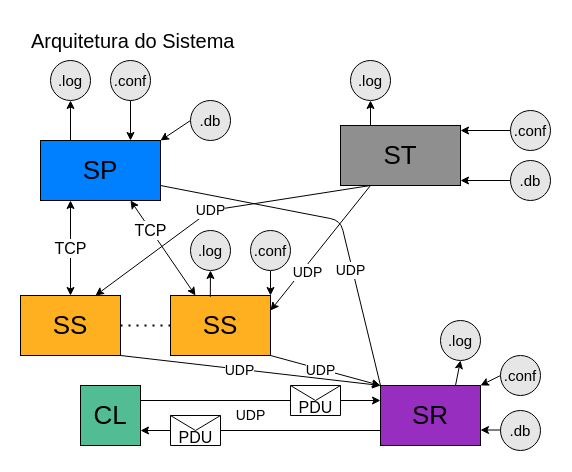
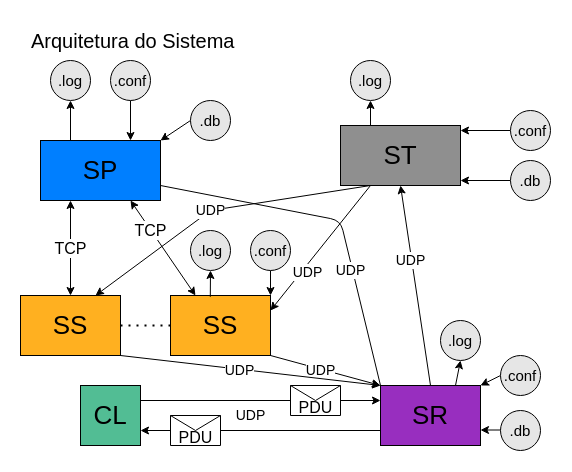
none -> (416, 289)
